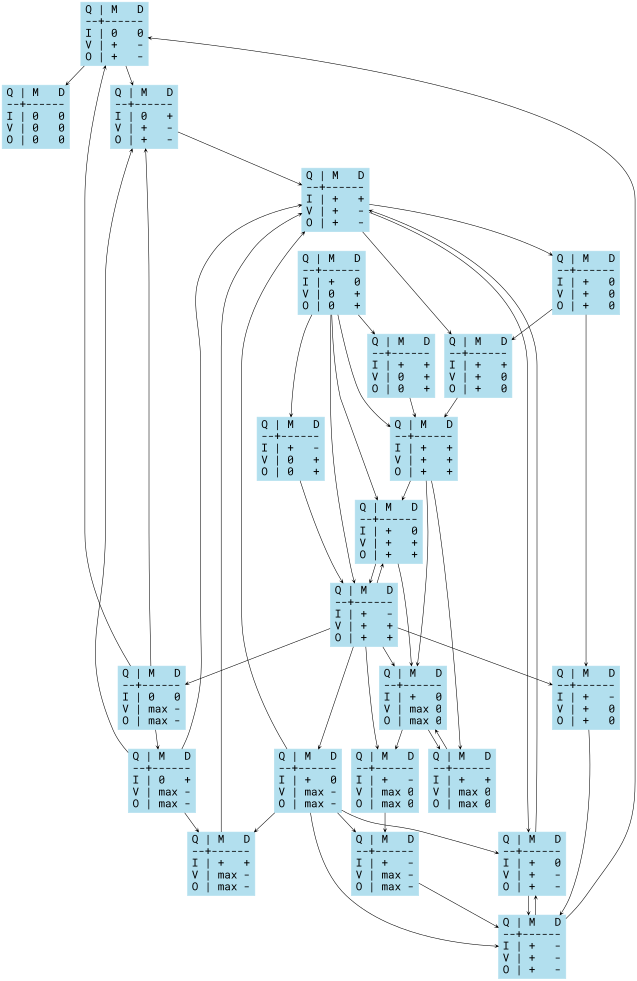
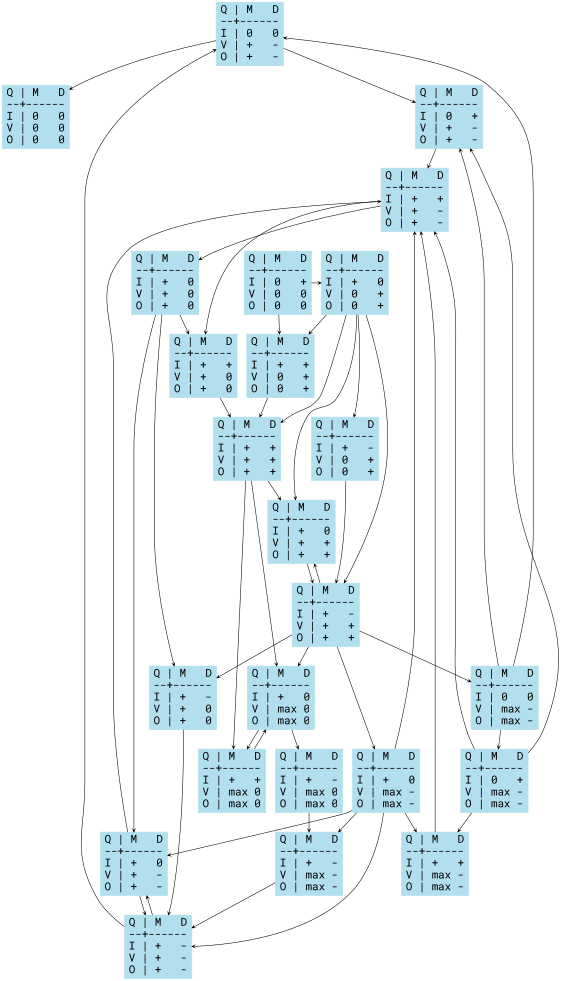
none -> (278, 283)
(527, 481) -> (134, 571)
(407, 613) -> none
(370, 697) -> none
